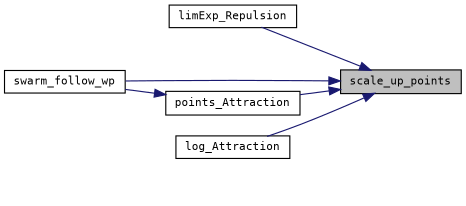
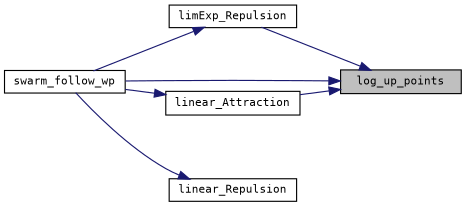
none -> (144, 51)
(401, 82) -> (401, 82)
(233, 103) -> (233, 103)
(233, 147) -> none
none -> (233, 190)
